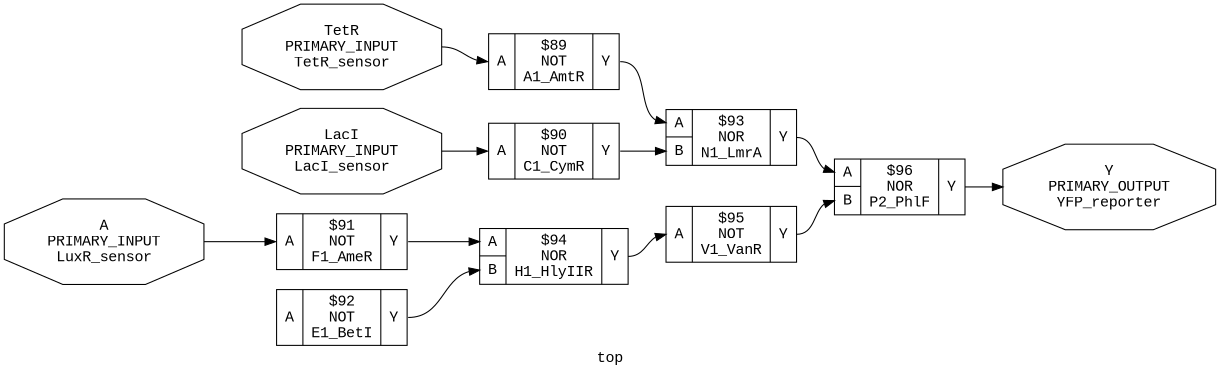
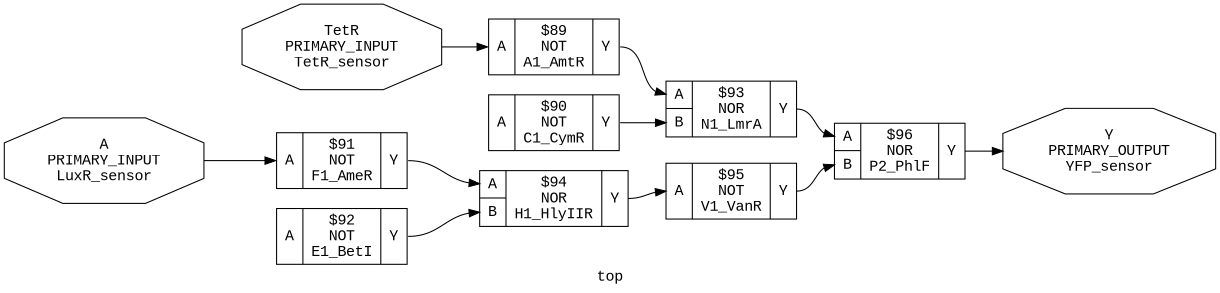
(342, 151) -> none
(1109, 187) -> (1109, 151)
